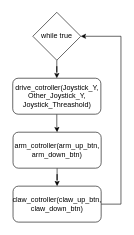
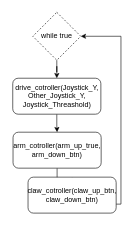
(57, 36) -> (57, 36)
(57, 150) -> (57, 150)
(57, 204) -> (72, 195)
